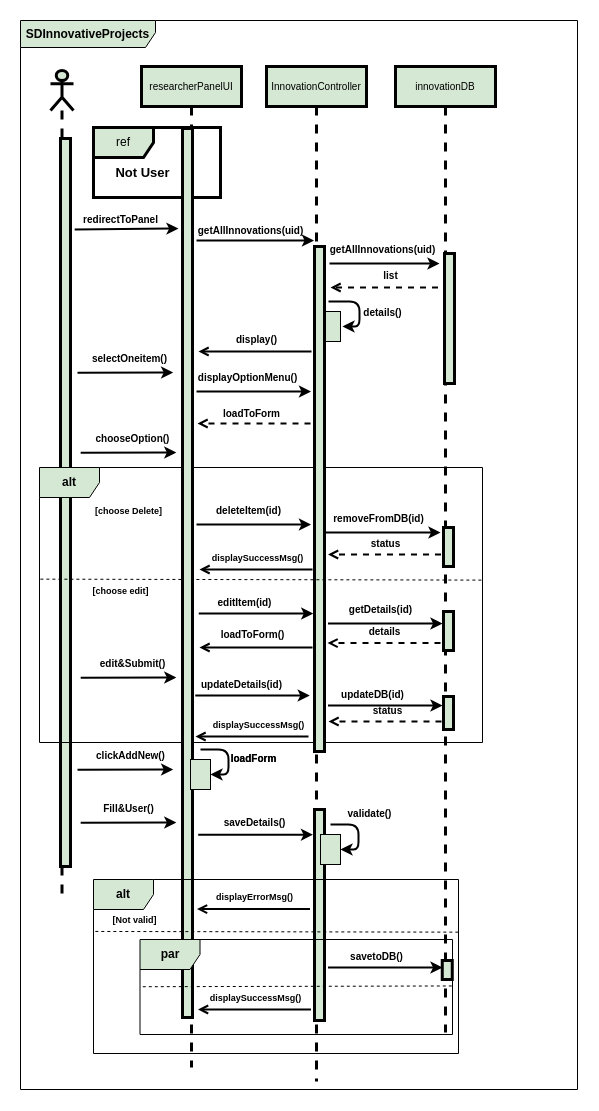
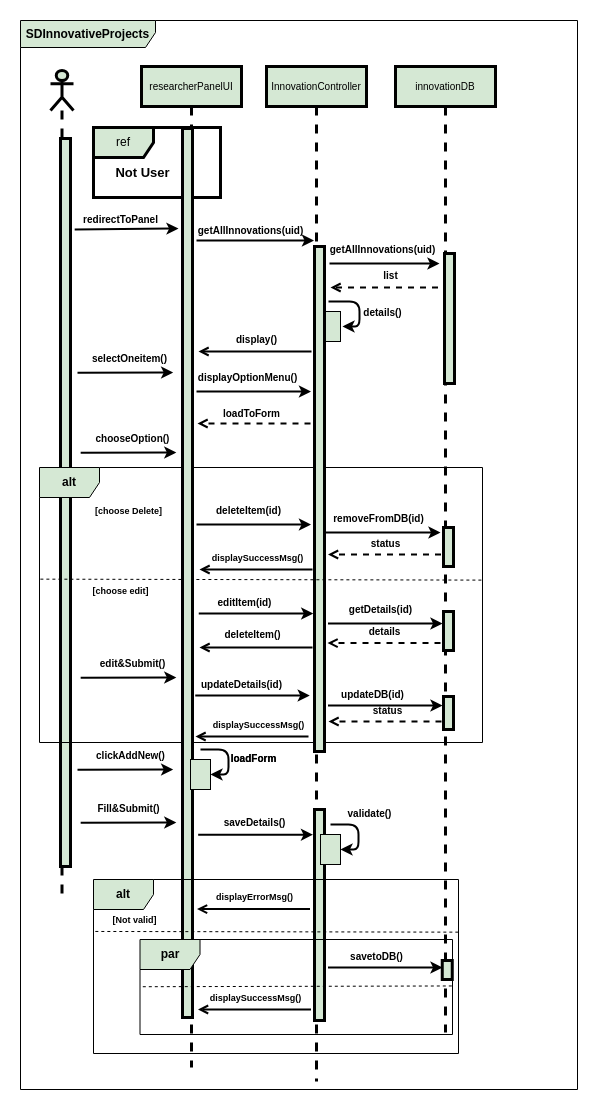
(253, 635) -> (253, 635)
(129, 809) -> (129, 809)
